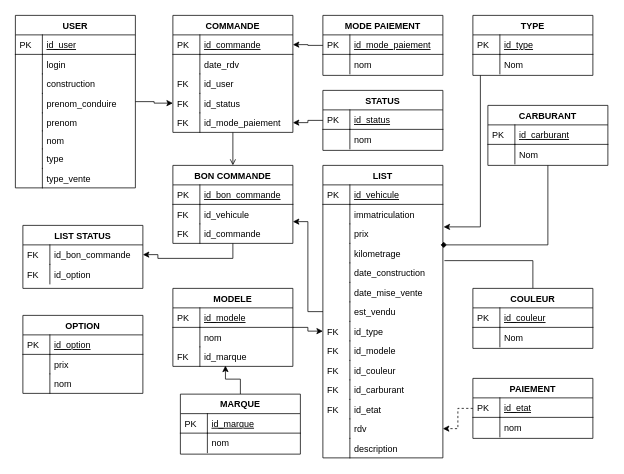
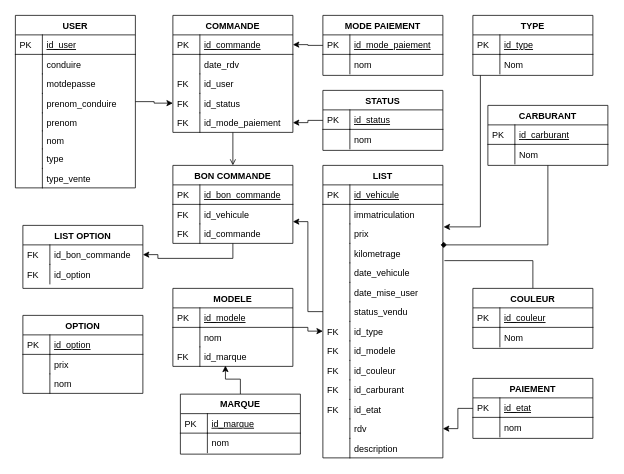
(57, 65) -> (65, 65)
(76, 84) -> (72, 84)
(83, 236) -> (83, 236)
(396, 273) -> (384, 273)
(391, 293) -> (388, 293)
(377, 312) -> (384, 312)
(458, 417) -> (458, 417)
